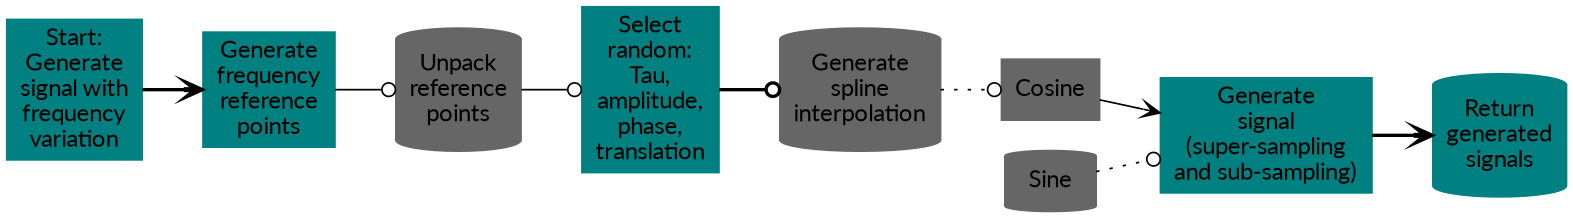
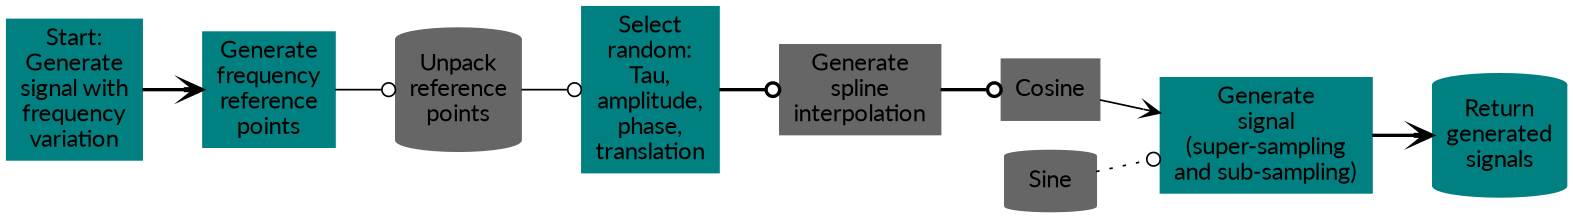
(860, 90) -> (860, 90)
(964, 90) -> (964, 90)
